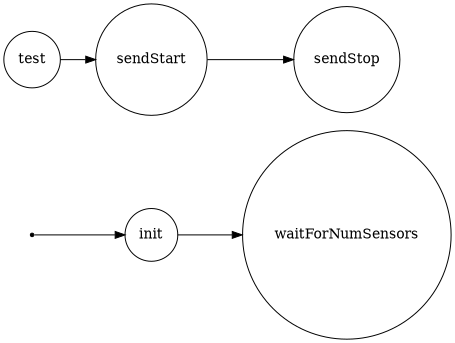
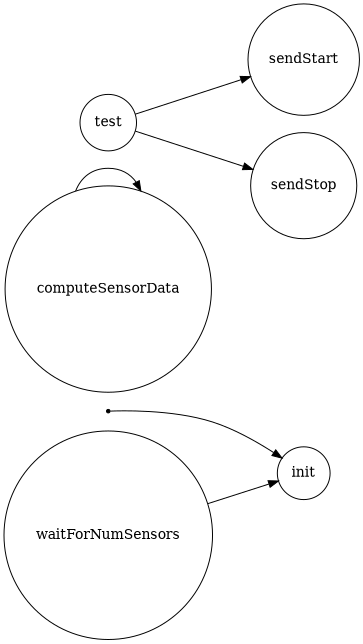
(245, 60) -> (189, 149)
(205, 235) -> (238, 494)
none -> (108, 289)
